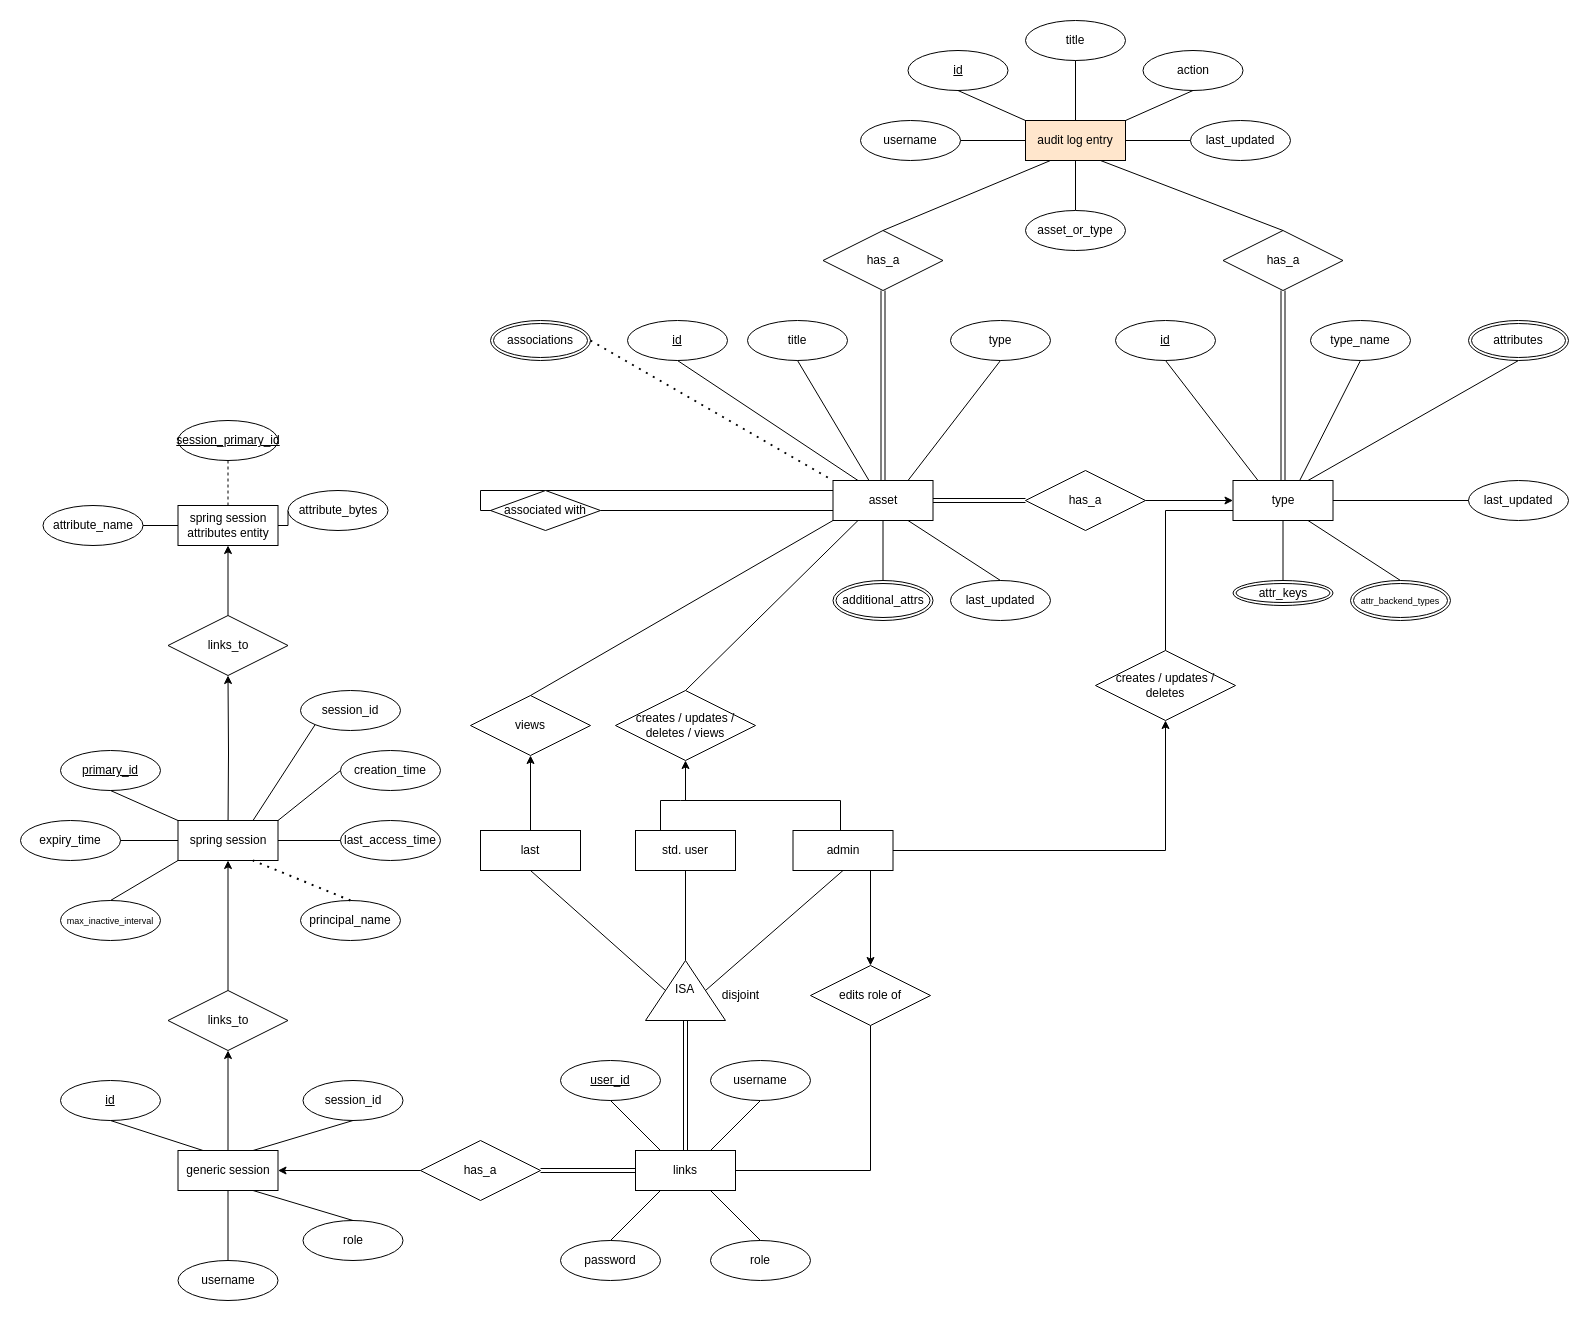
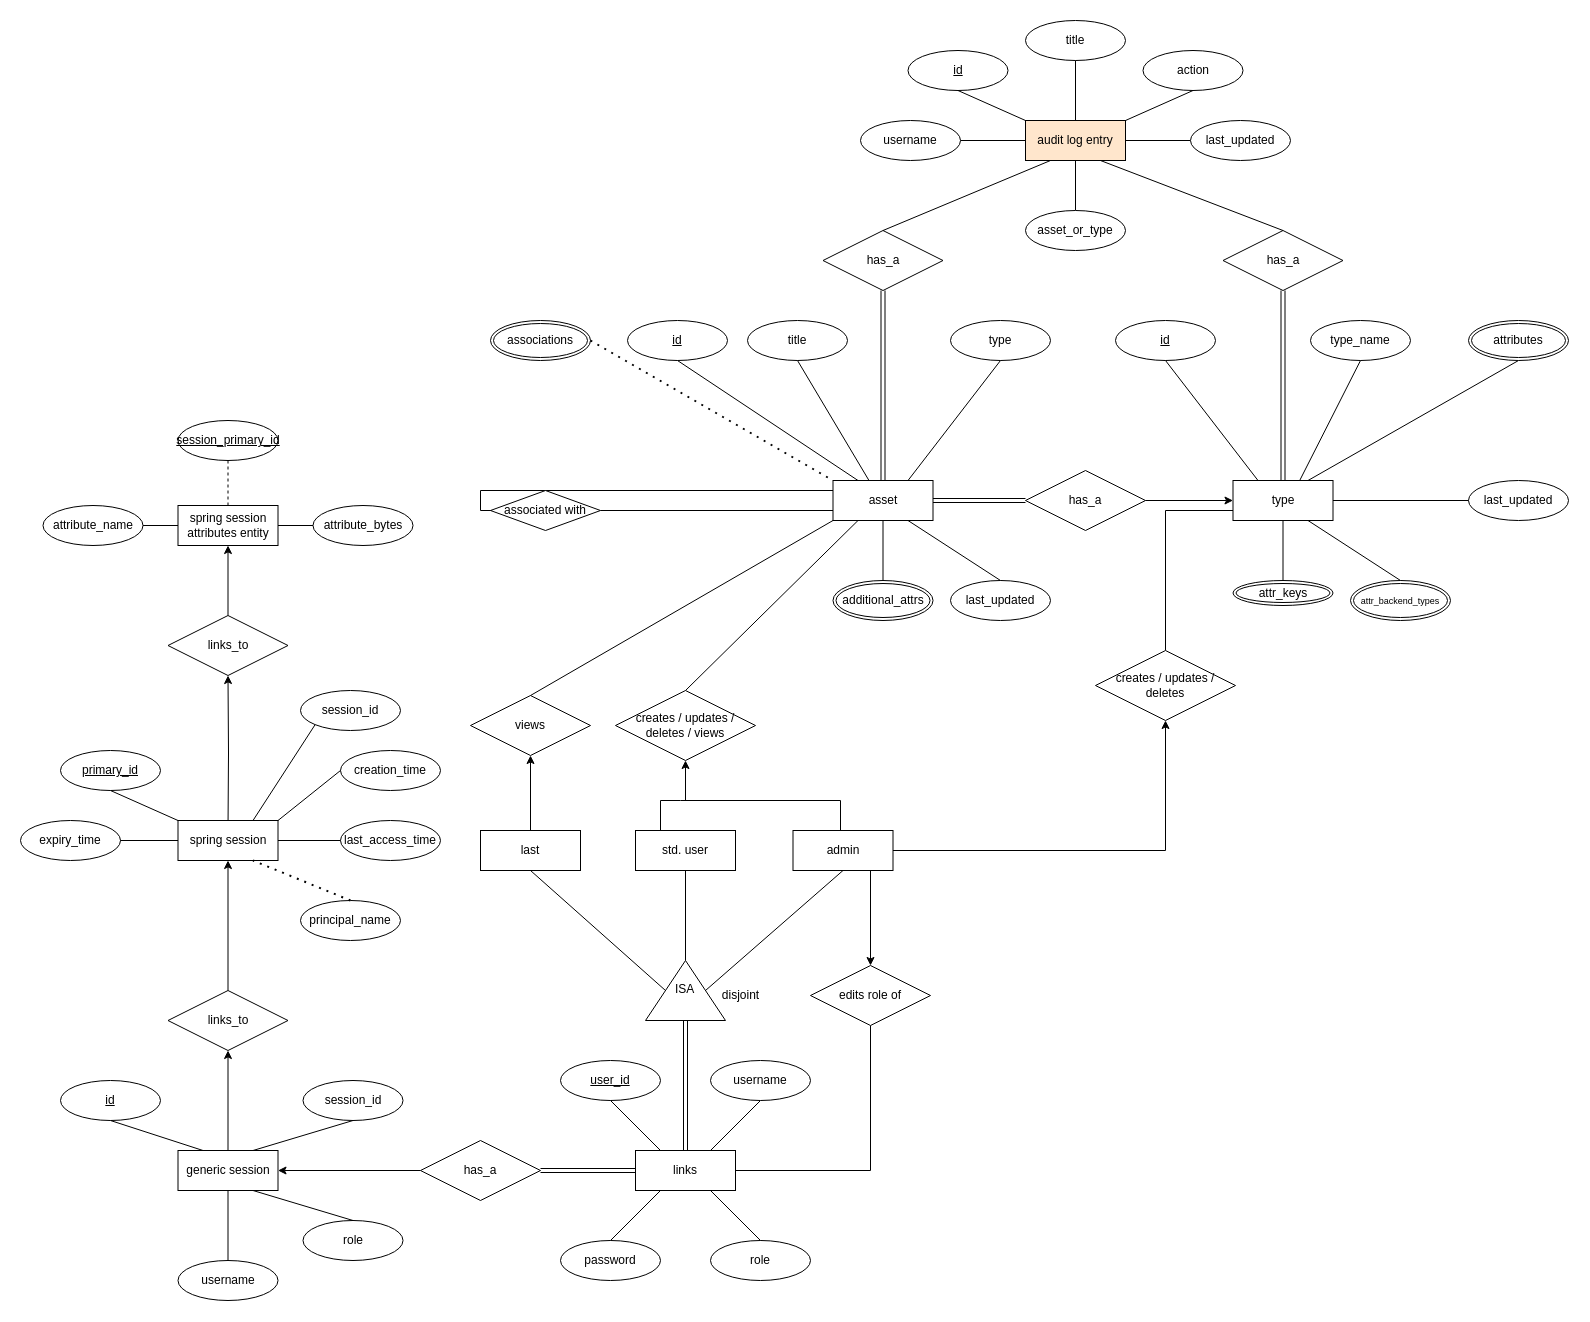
(338, 511) -> (363, 526)
(144, 881) -> none
(111, 921) -> none
